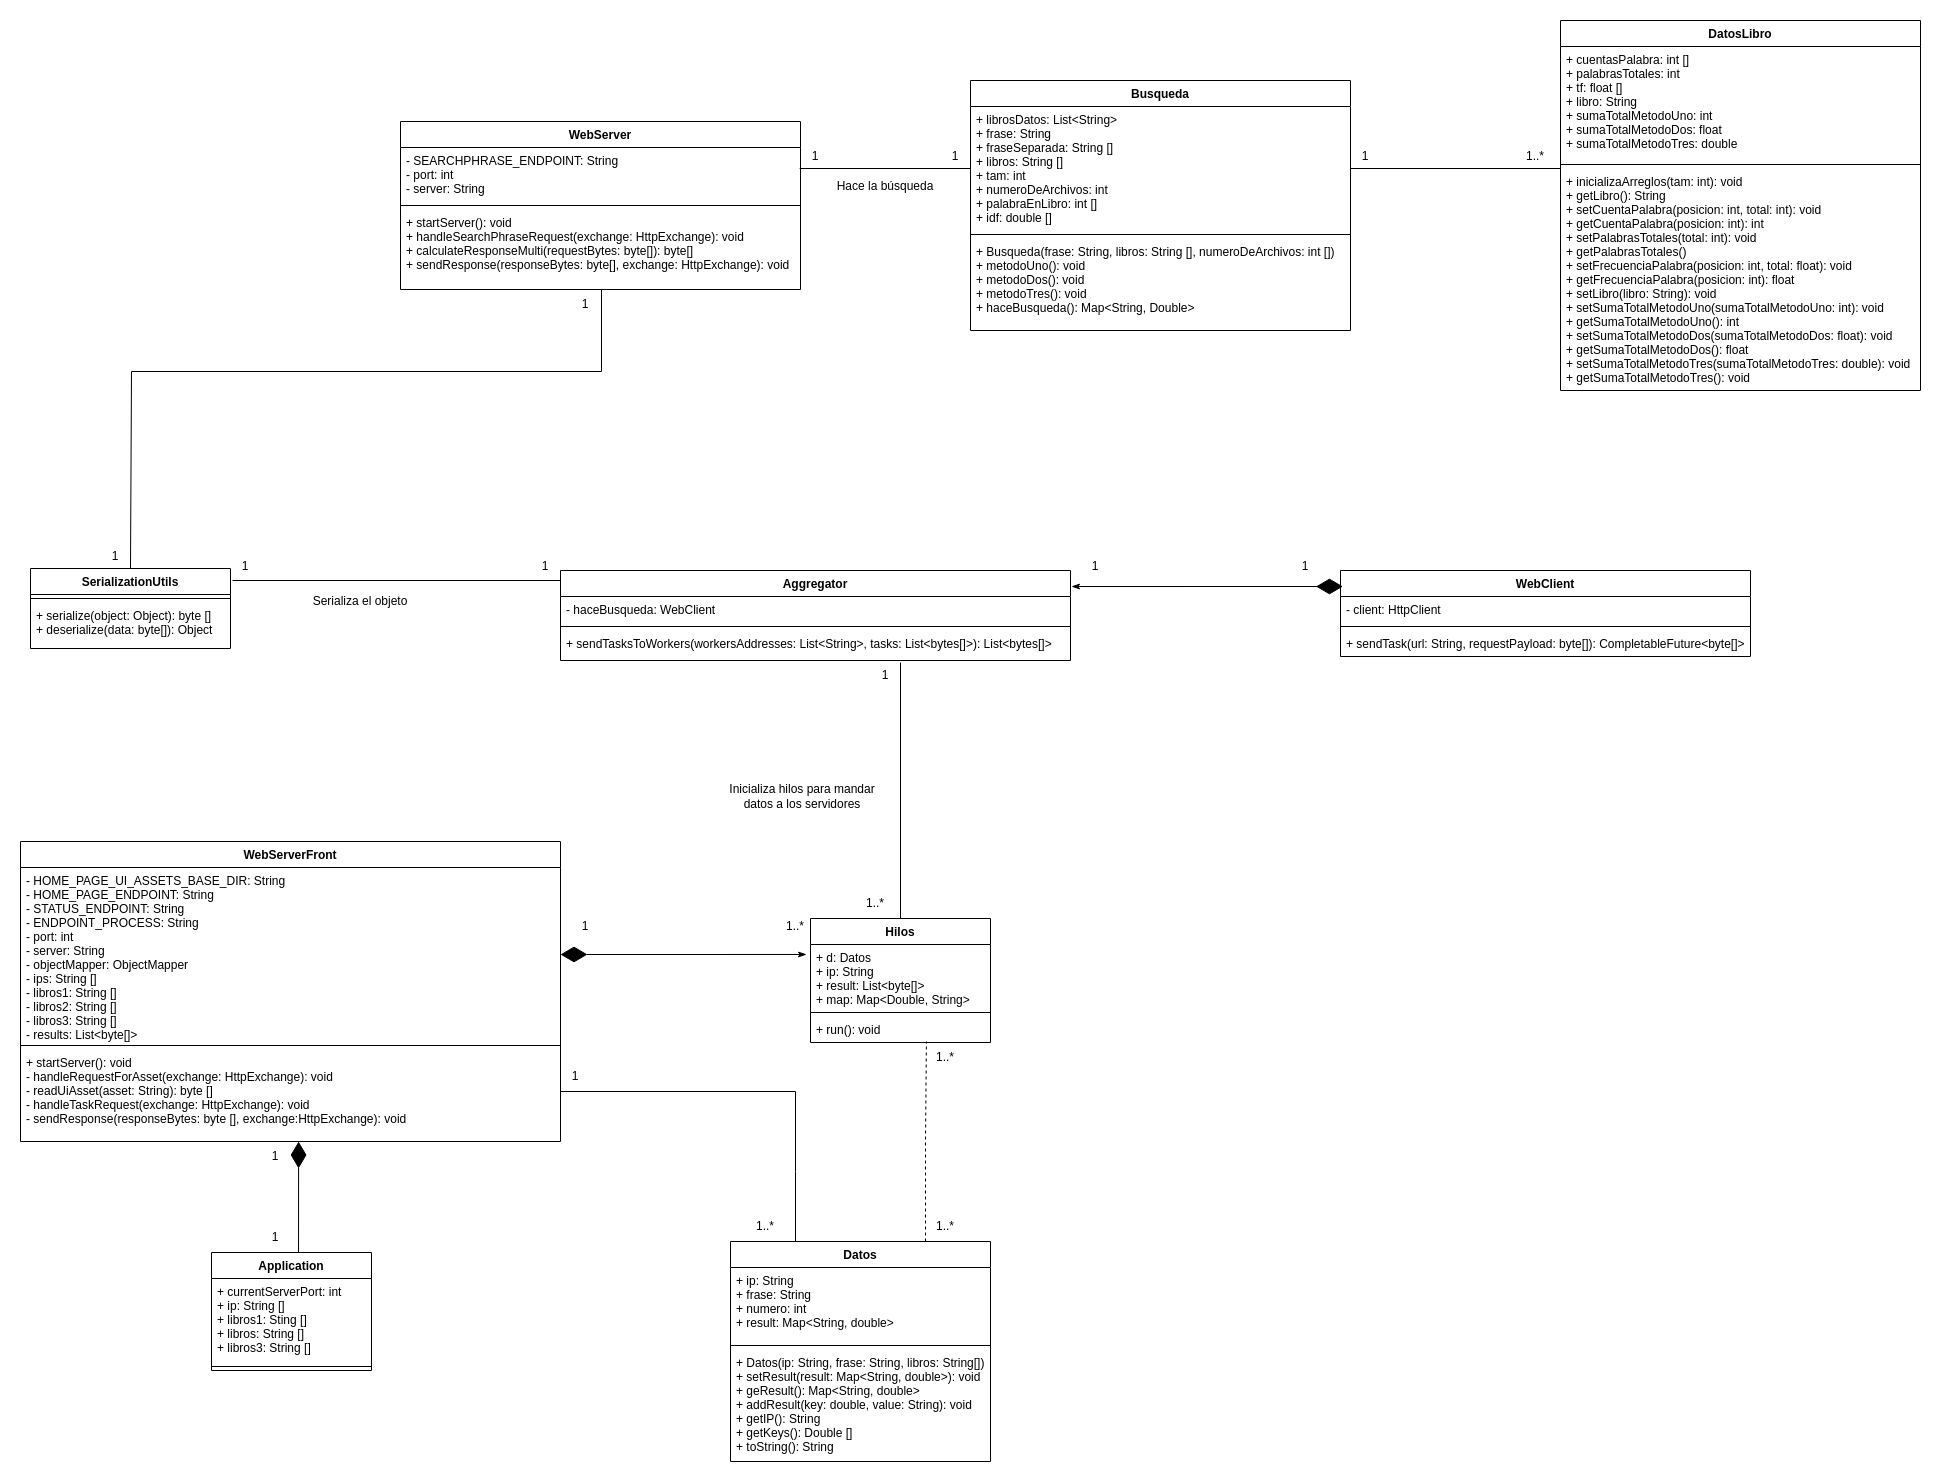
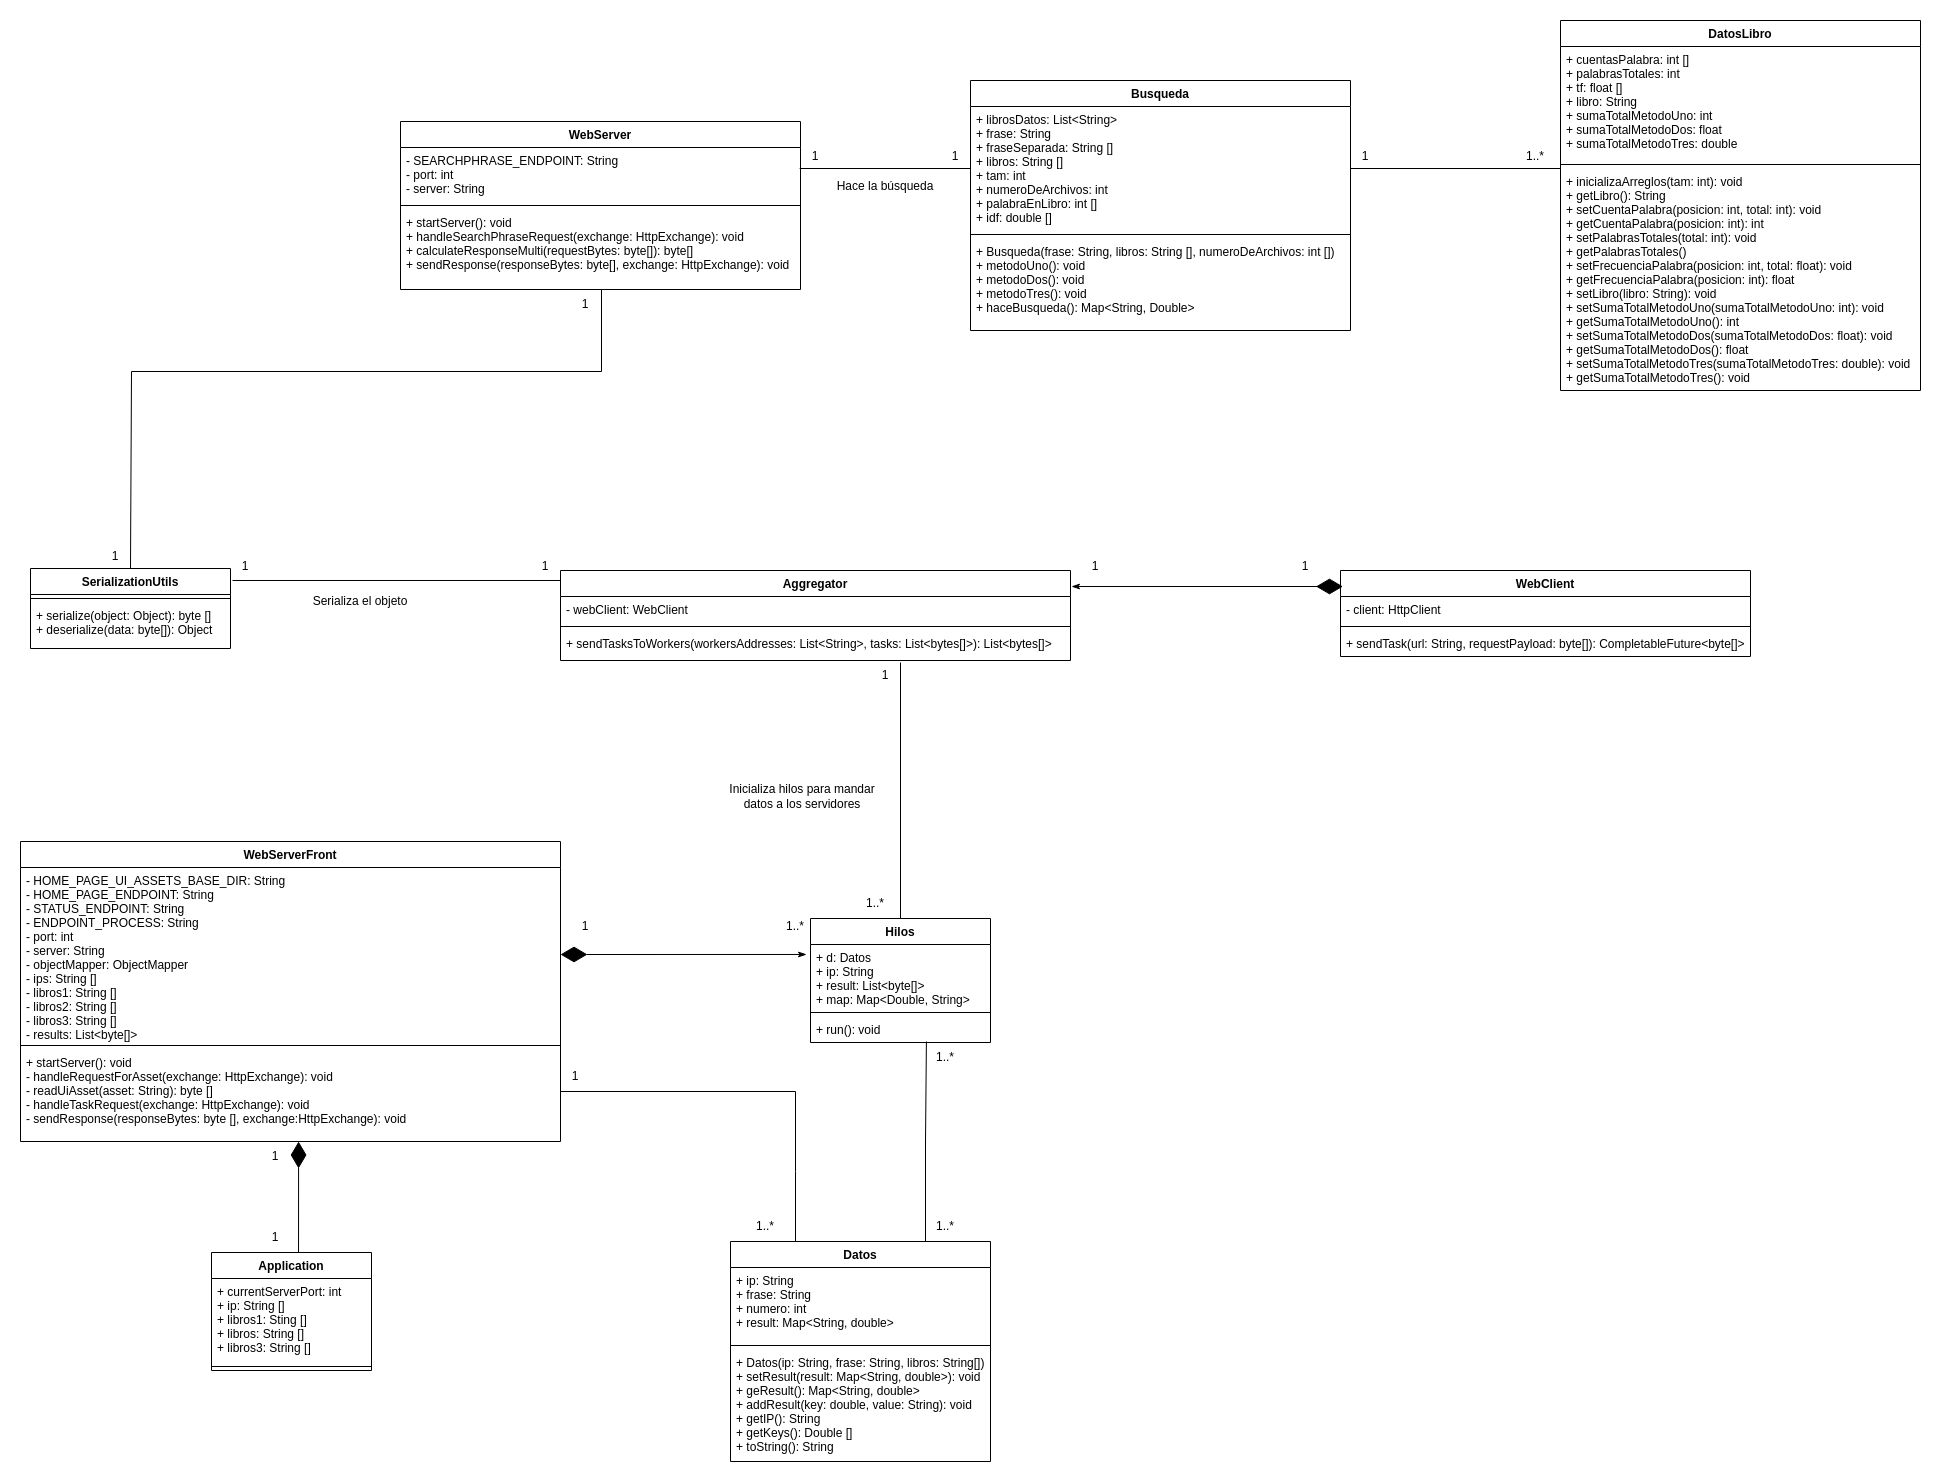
(642, 610) -> (629, 610)
(926, 1142) -> (926, 1142)
